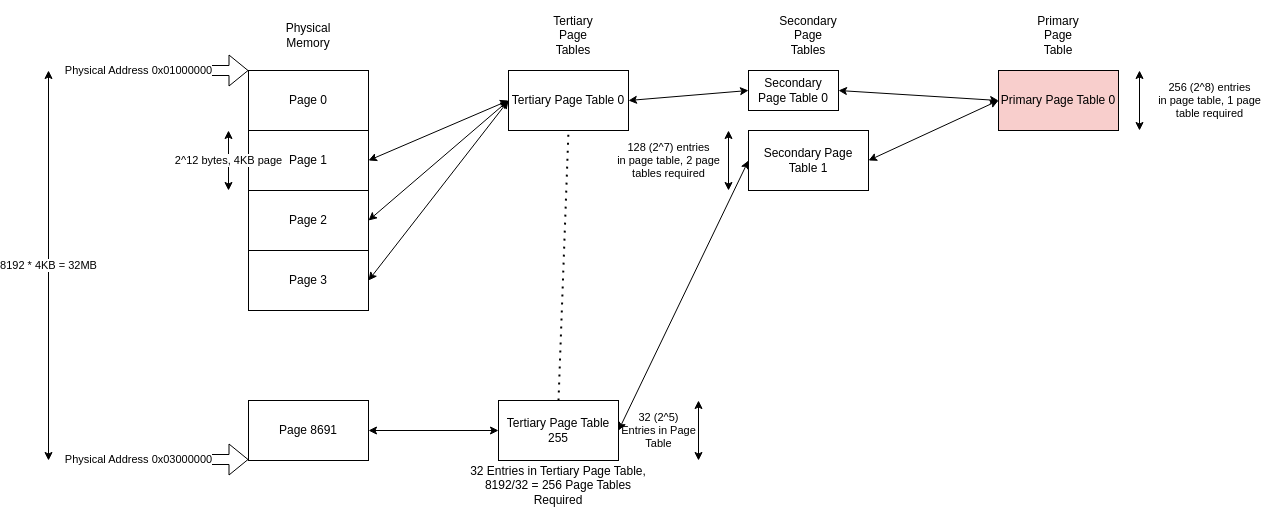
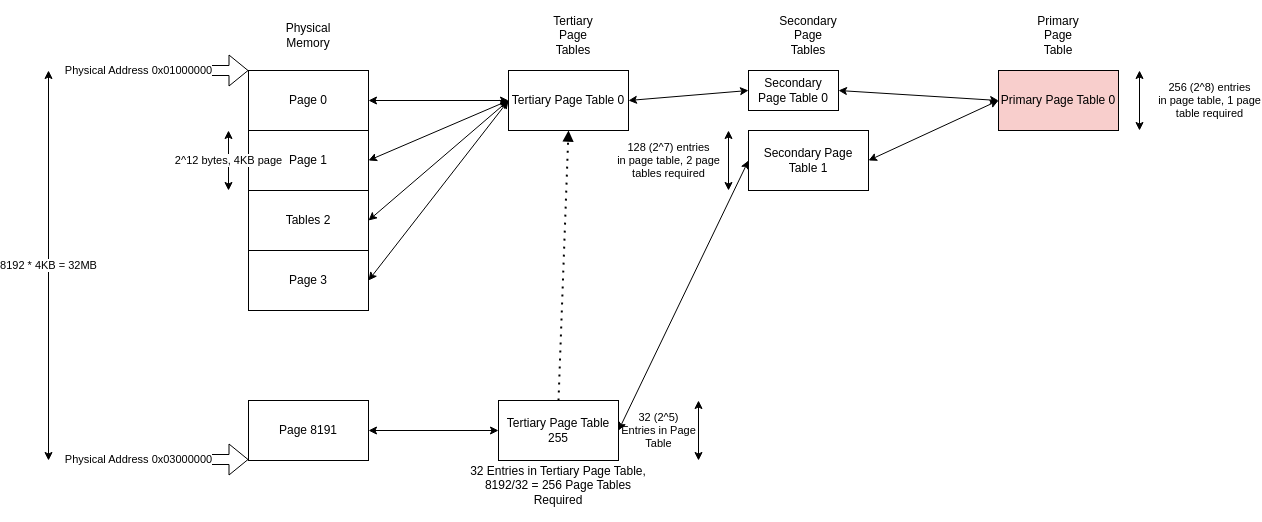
none -> (438, 101)
(568, 137) -> (568, 142)
(309, 221) -> (309, 221)
(309, 431) -> (309, 431)
